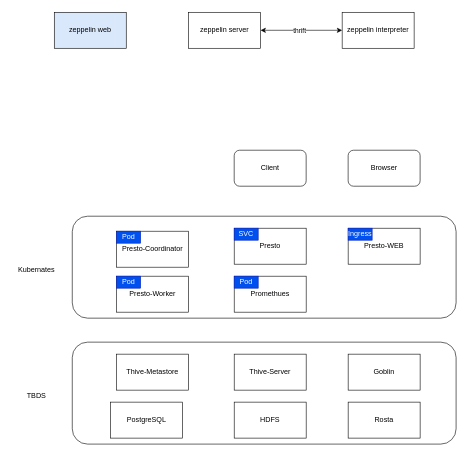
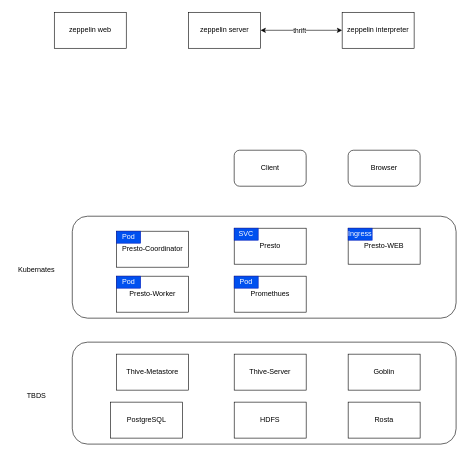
(90, 30) -> (90, 30)
